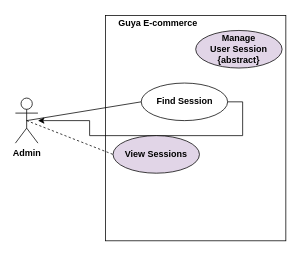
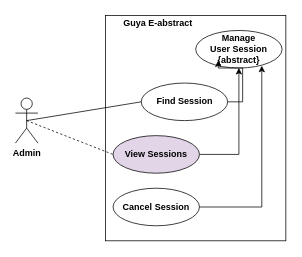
(158, 23) -> (158, 23)
(239, 49) -> (239, 49)
(89, 133) -> (242, 83)
none -> (261, 140)
none -> (219, 154)
none -> (156, 207)
